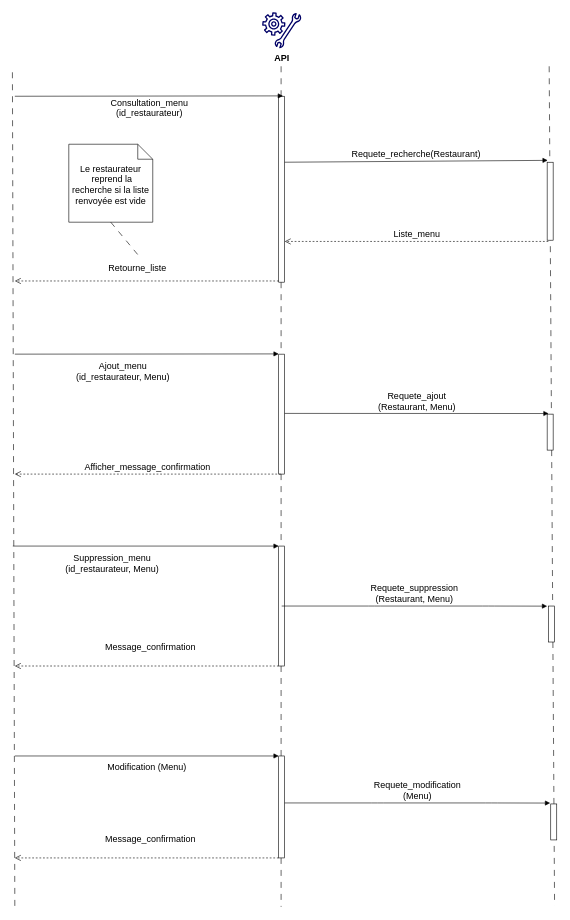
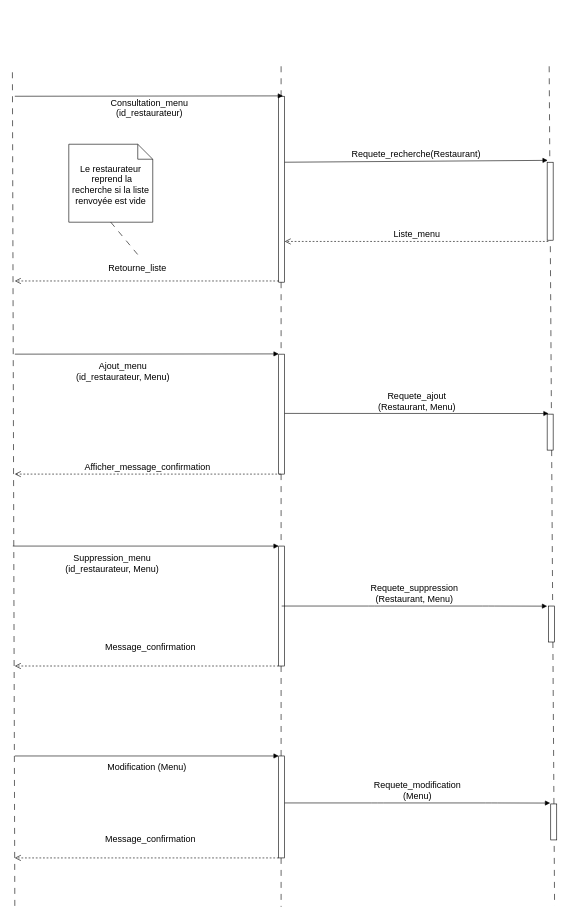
(282, 30) -> none
